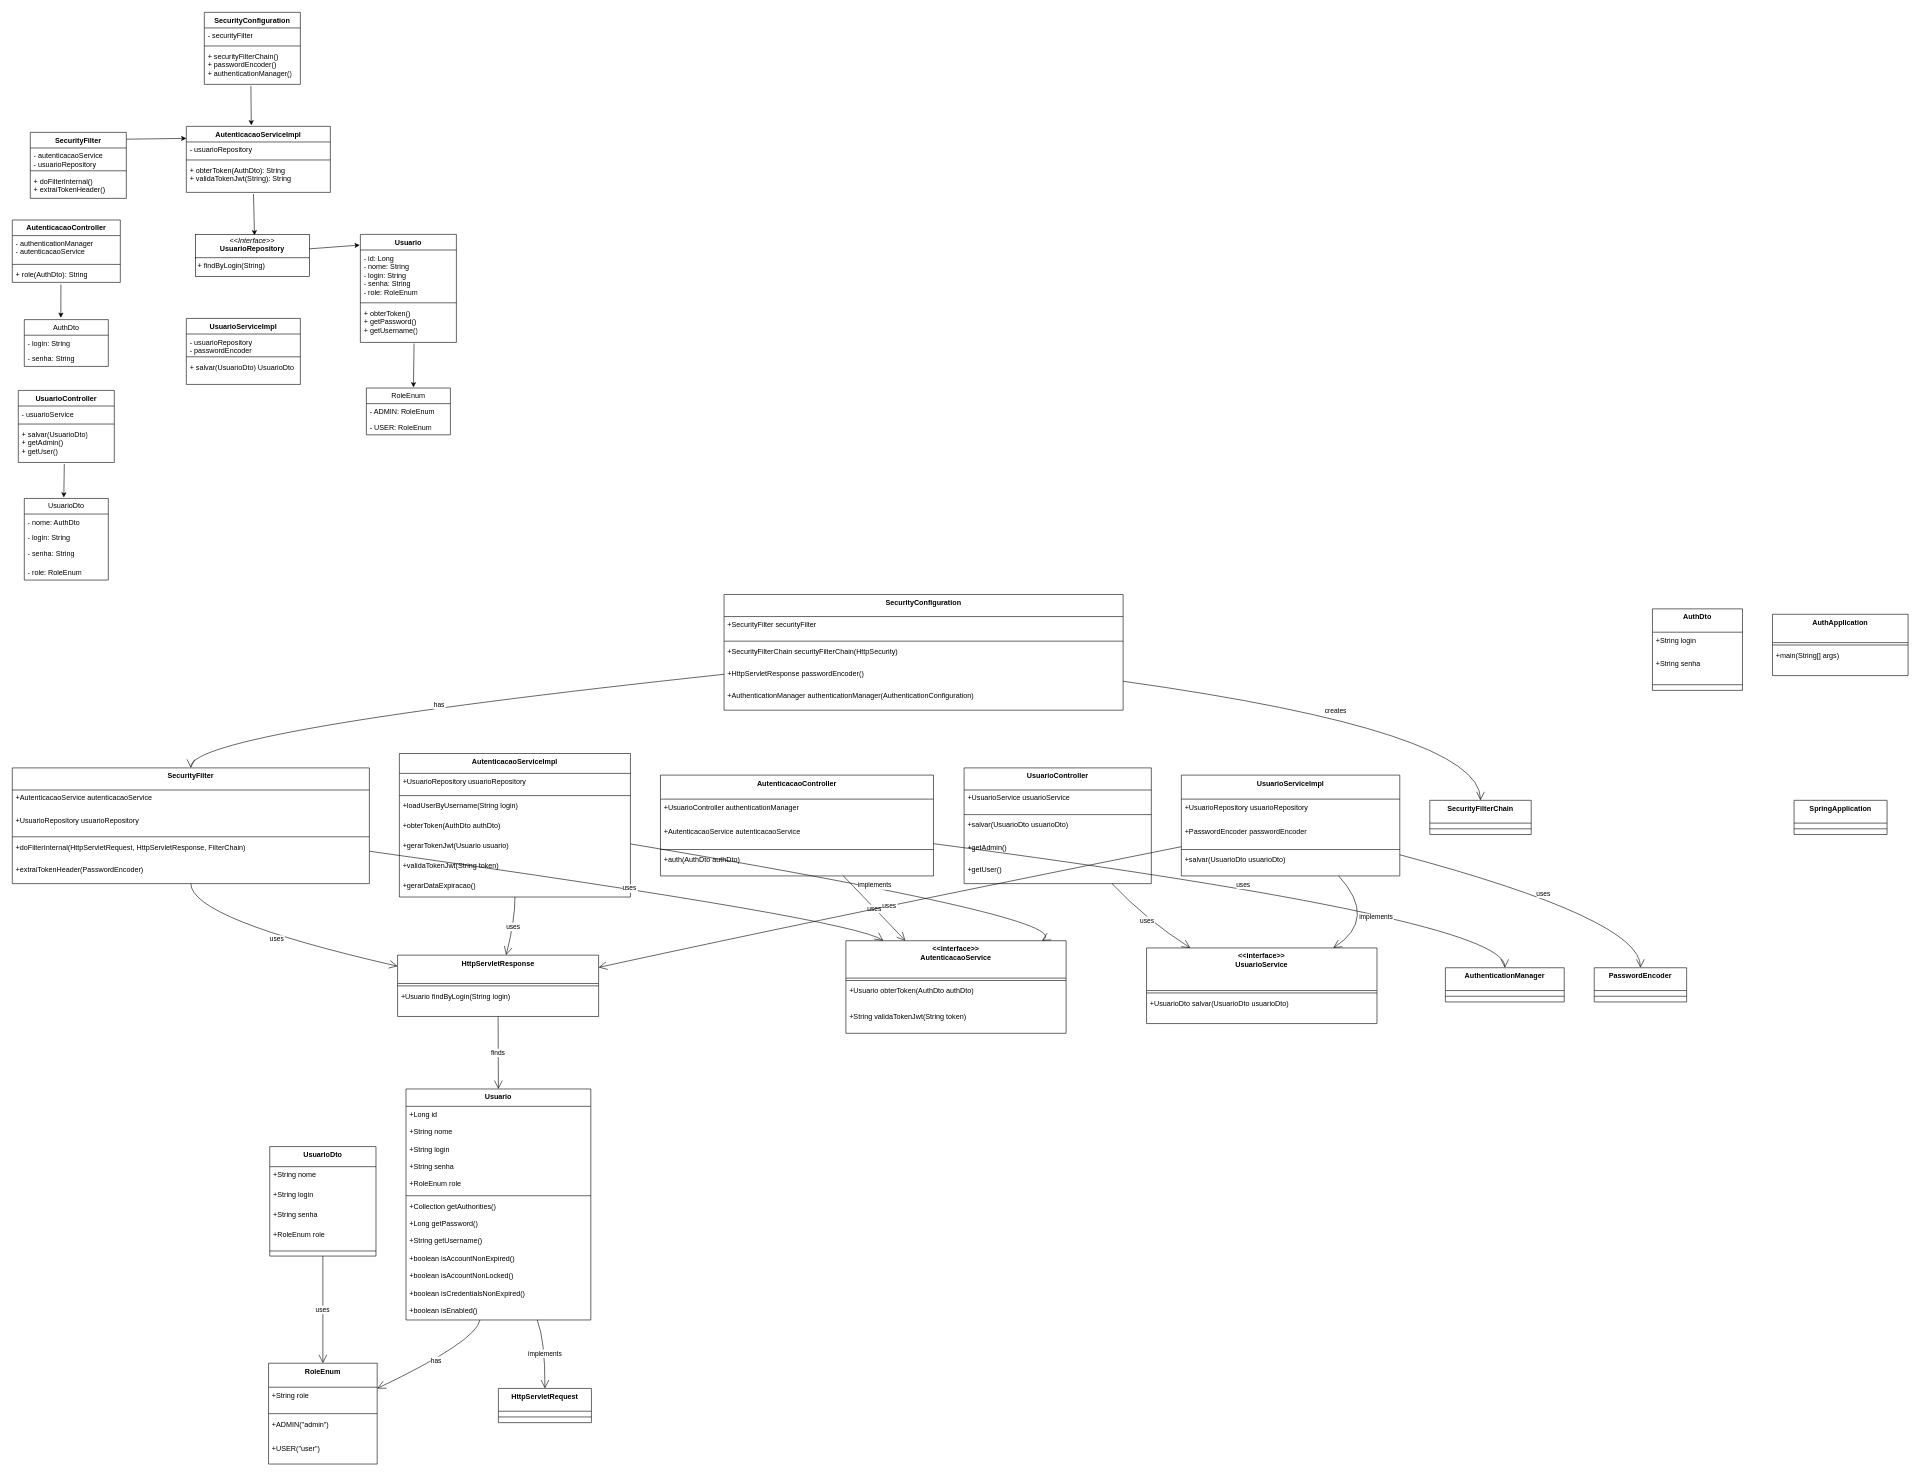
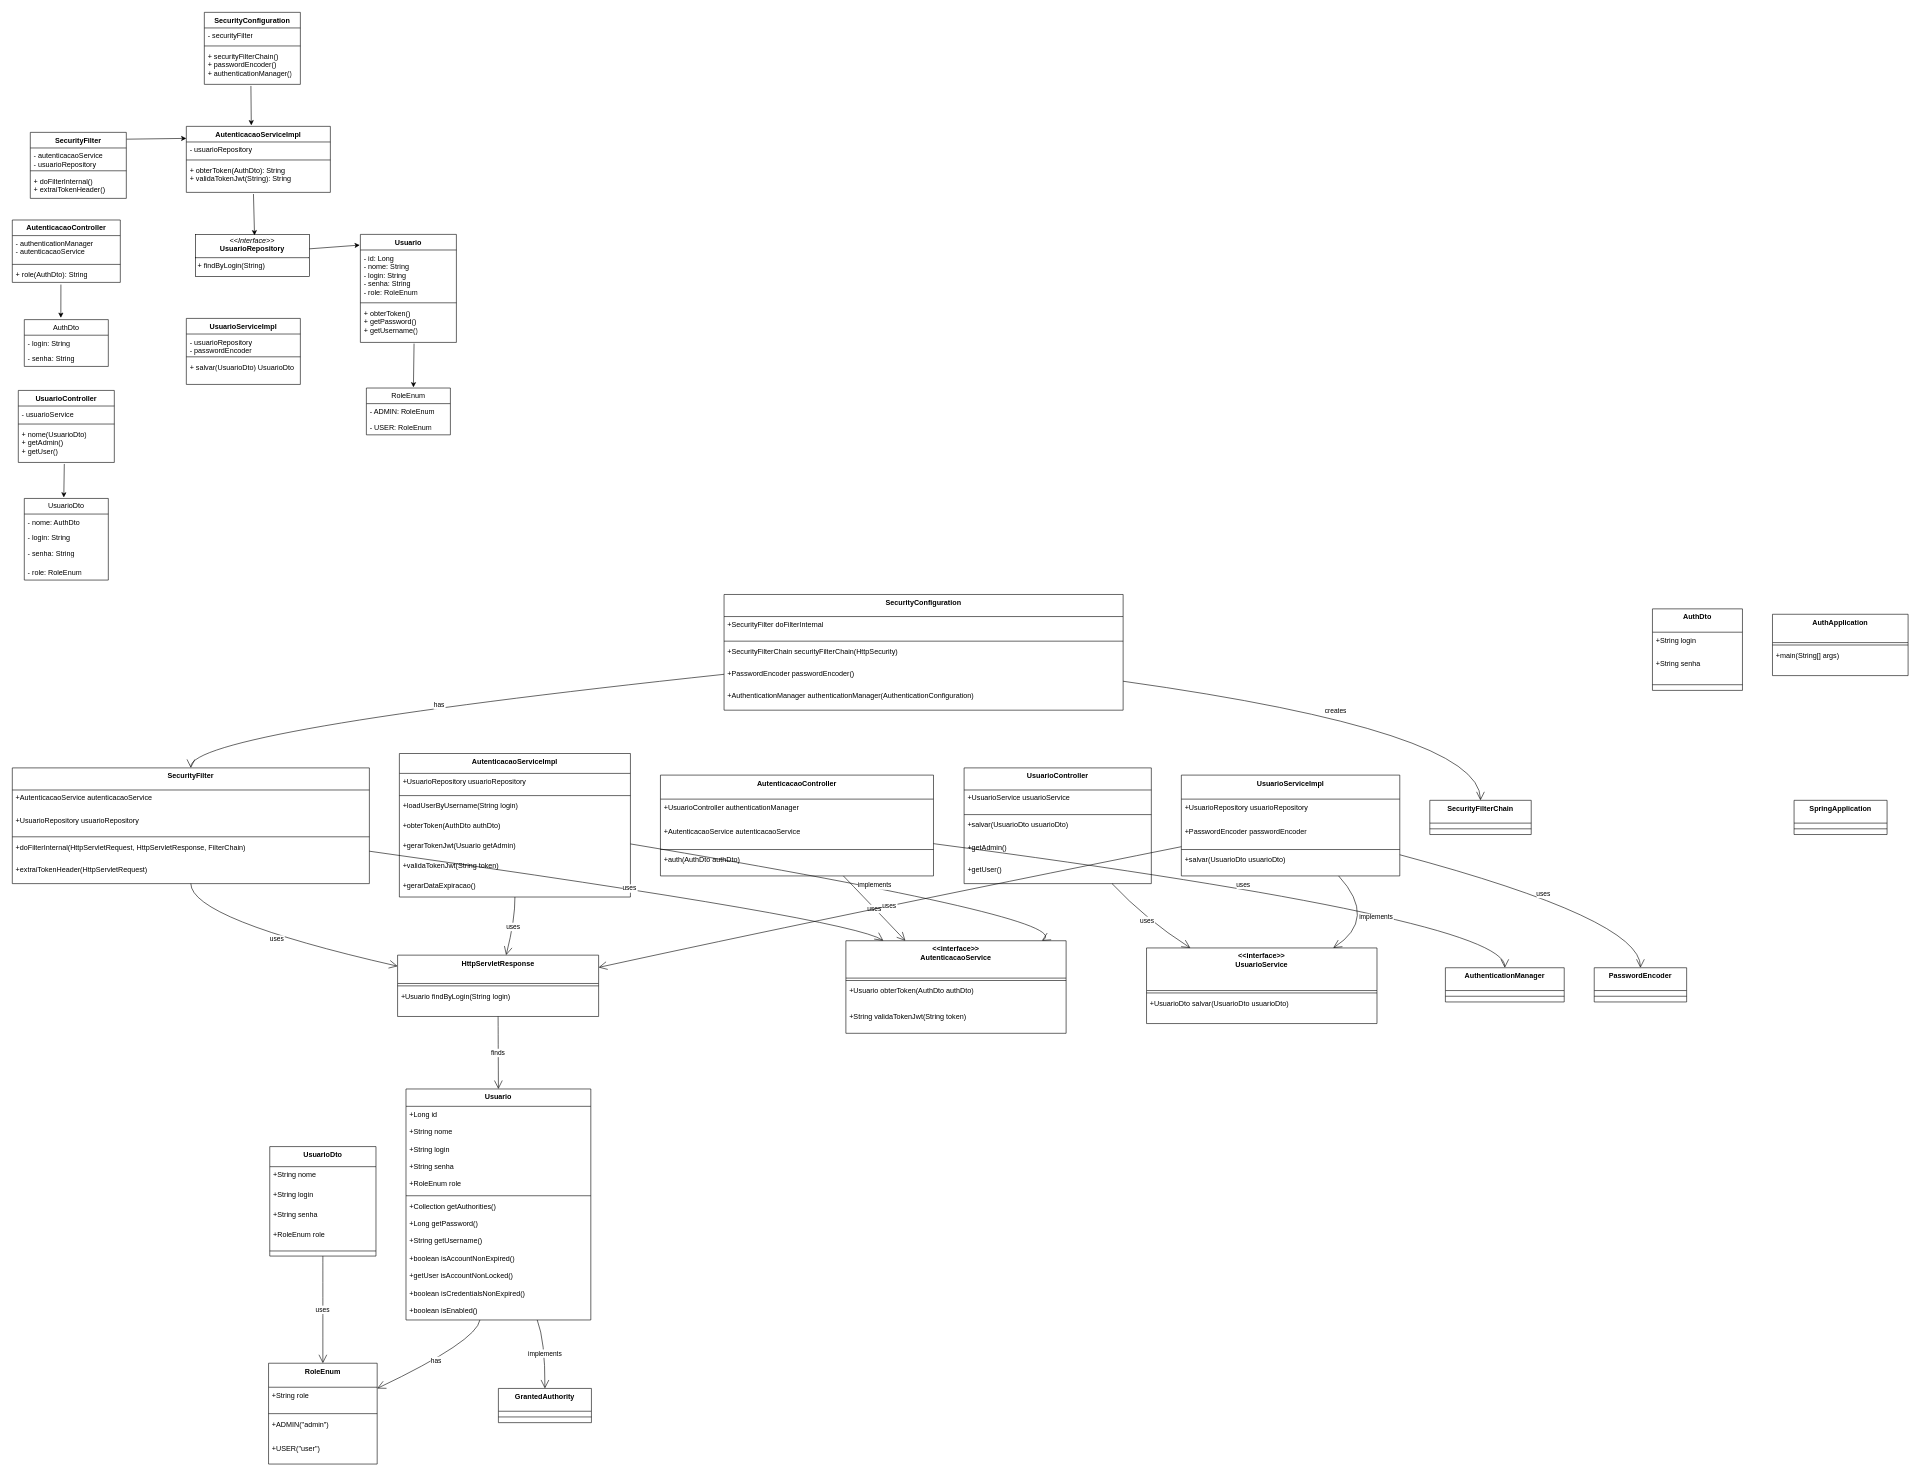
(59, 443) -> (56, 443)
(781, 624) -> (785, 624)
(802, 674) -> (795, 674)
(462, 845) -> (464, 845)
(85, 869) -> (90, 869)
(465, 1276) -> (466, 1276)
(545, 1396) -> (545, 1396)
